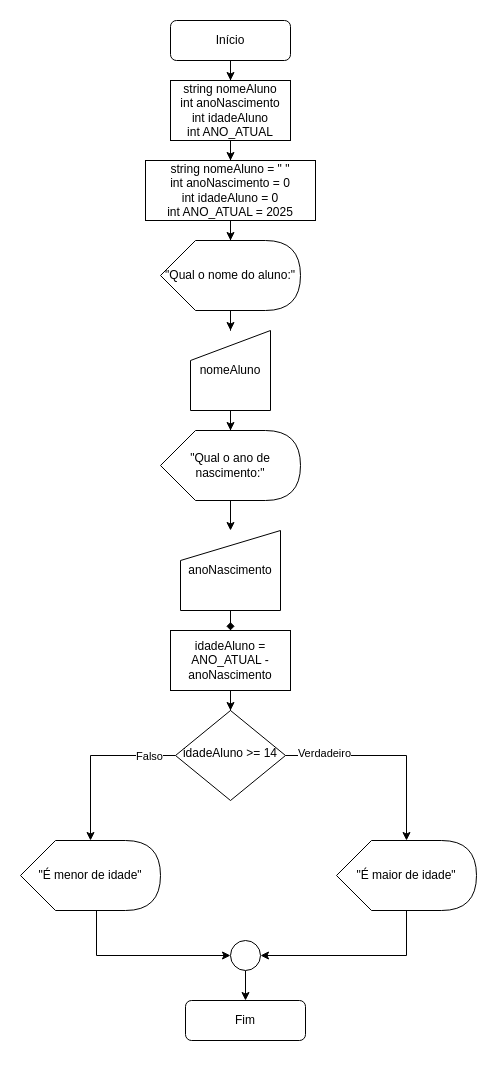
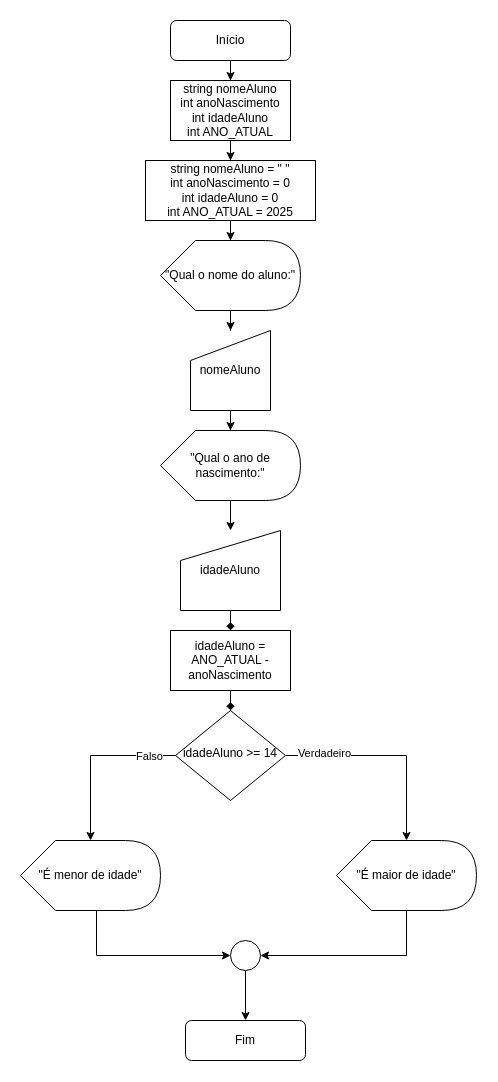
(231, 571) -> (231, 571)
(231, 702) -> (231, 702)
(246, 1021) -> (246, 1041)
